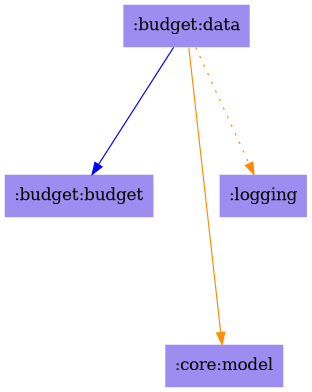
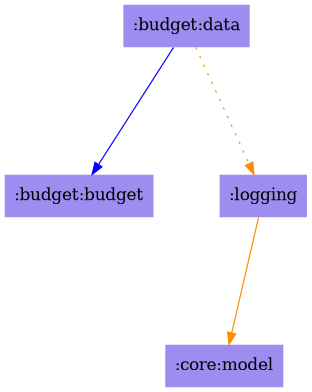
(205, 190) -> (245, 275)
